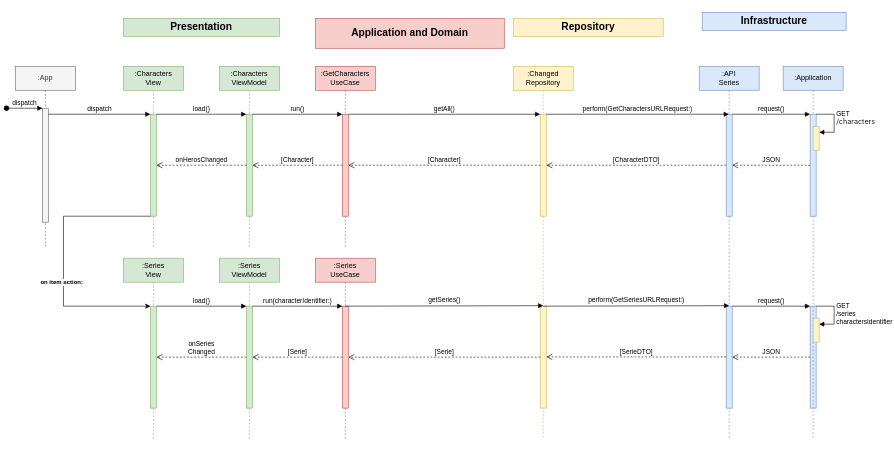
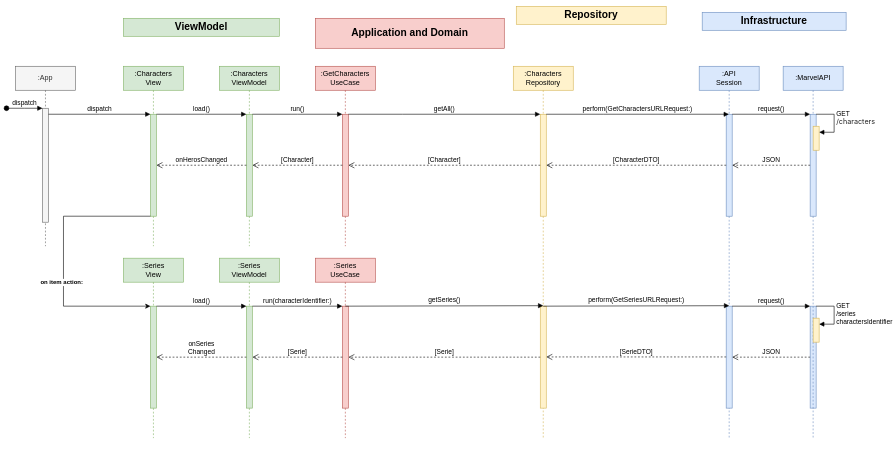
(201, 27) -> (201, 27)
(588, 27) -> (591, 15)
(543, 78) -> (543, 78)
(729, 78) -> (729, 78)
(813, 78) -> (813, 78)
